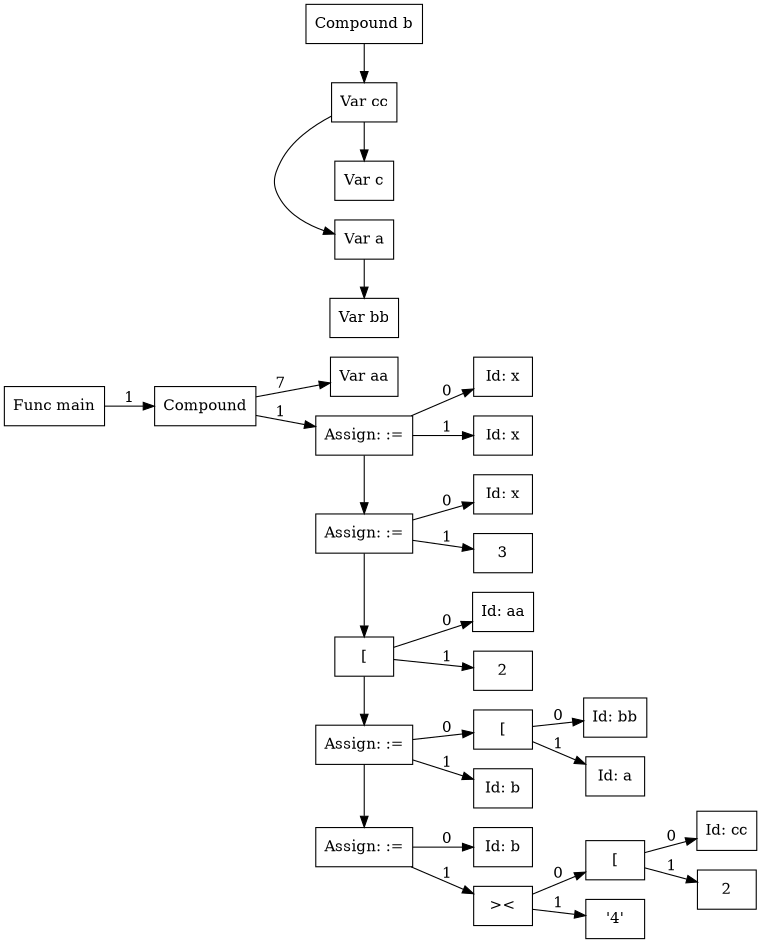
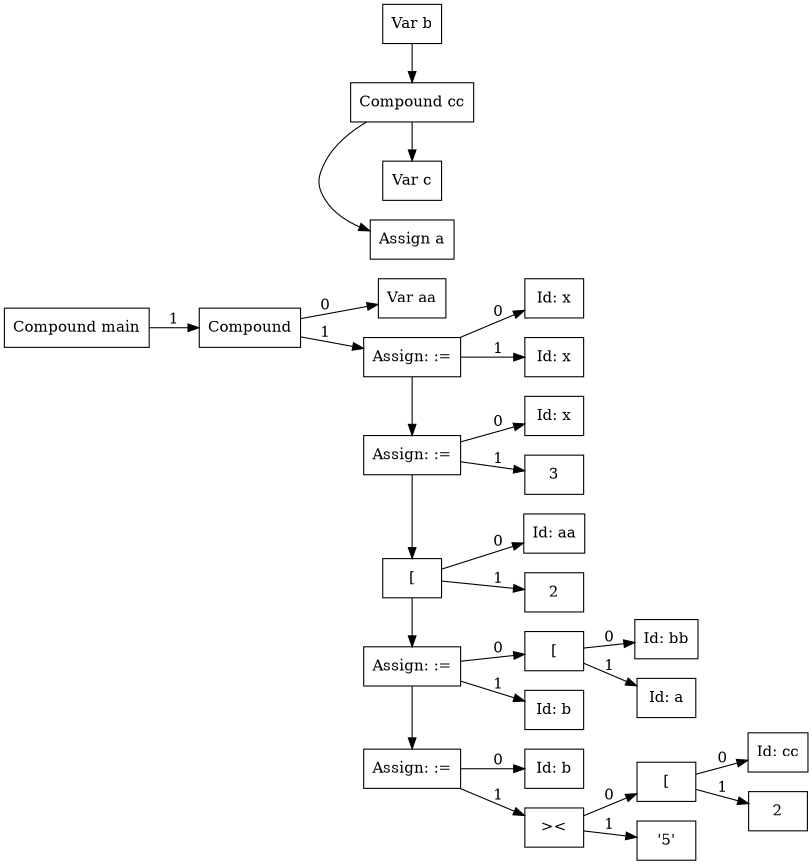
(364, 24) -> (412, 24)
(364, 102) -> (412, 102)
(364, 240) -> (412, 240)
(364, 318) -> none
(281, 384) -> (326, 305)
(54, 406) -> (77, 328)
(615, 919) -> (666, 841)
